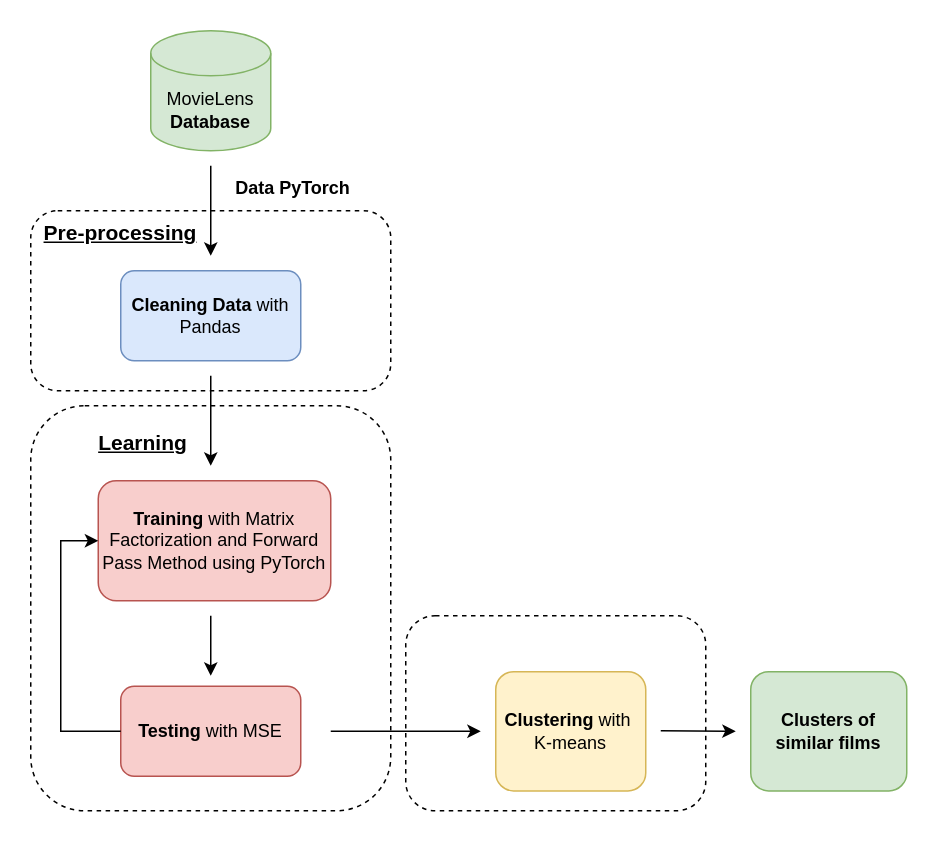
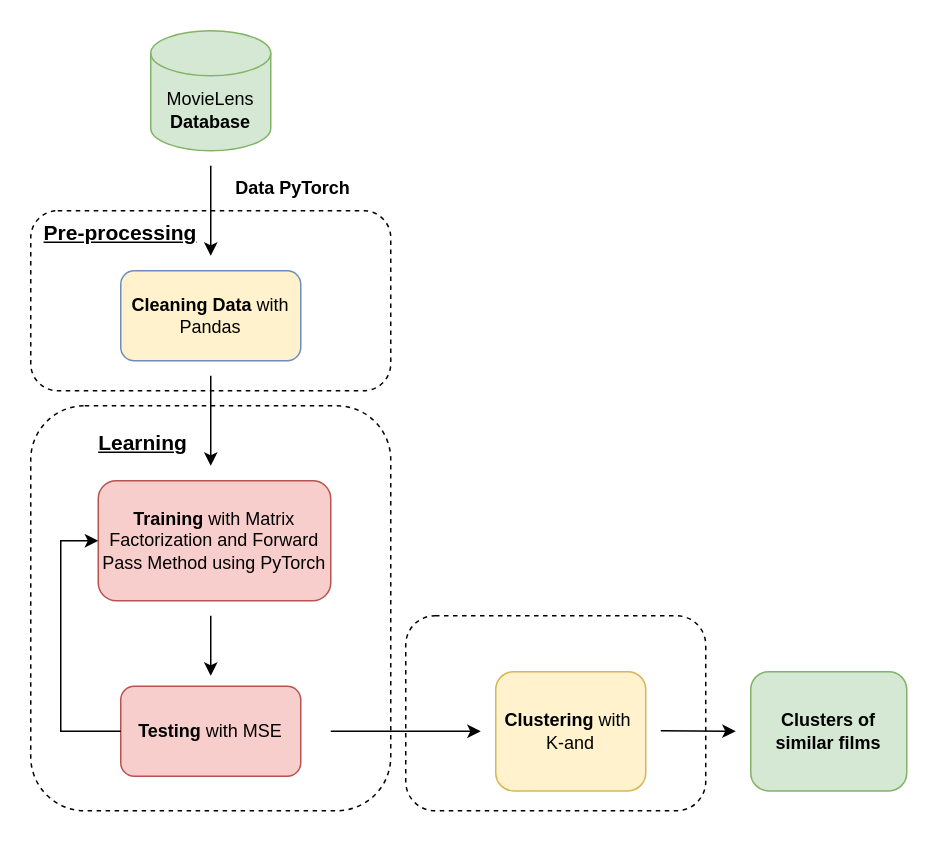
(211, 316) -> (211, 316)
(571, 731) -> (571, 731)
